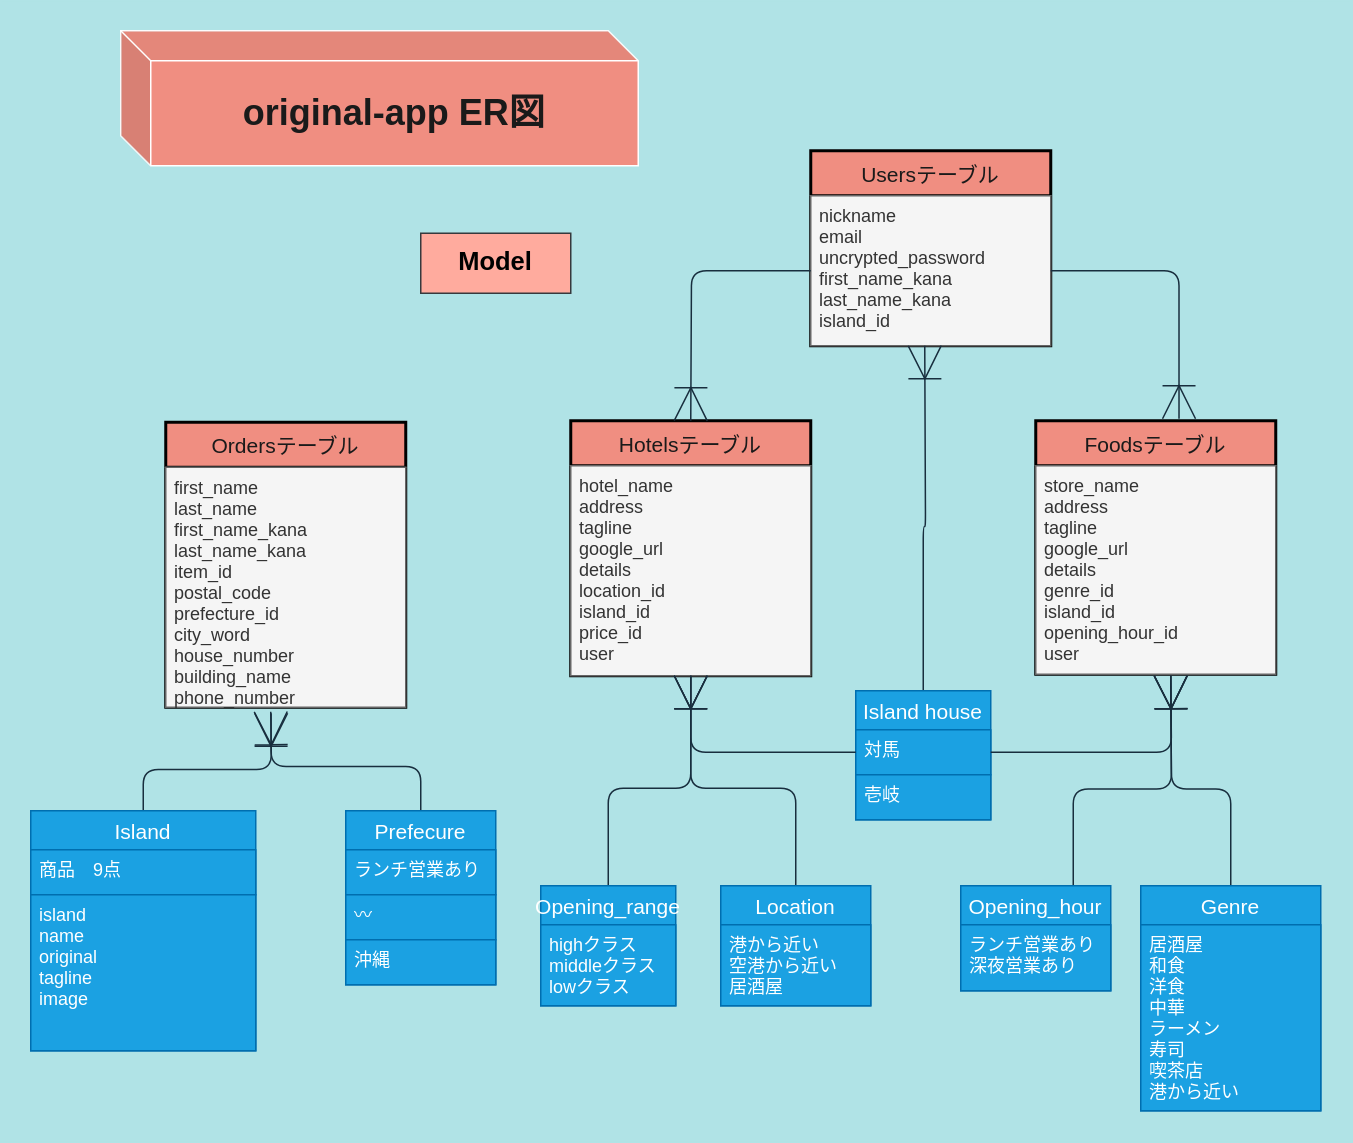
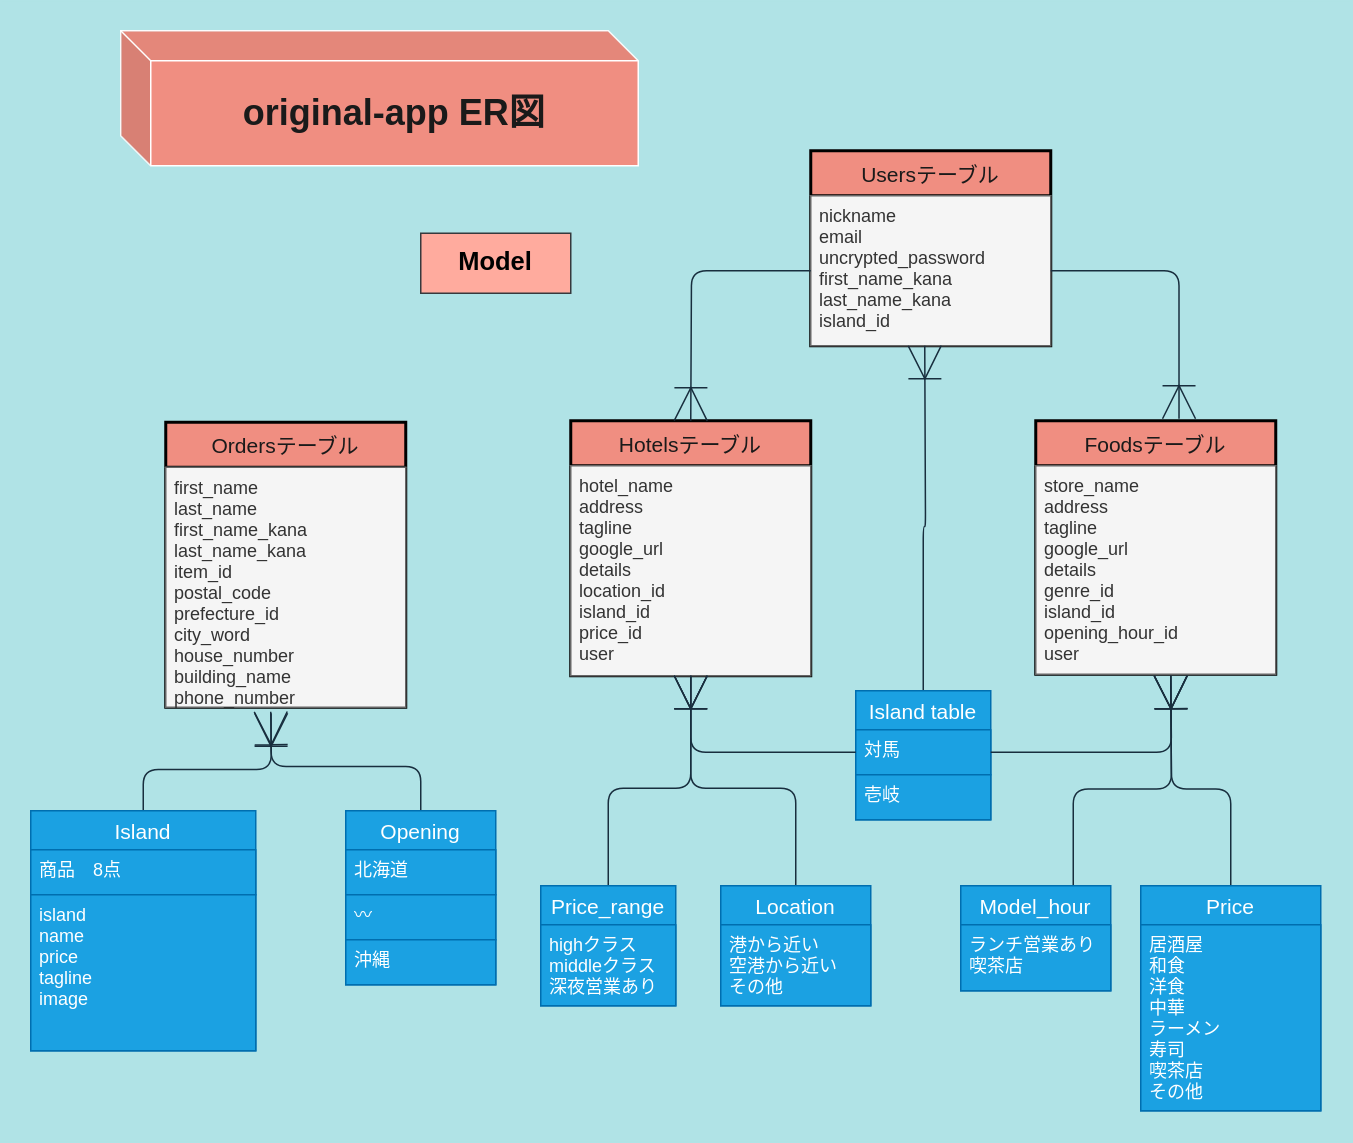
(923, 712) -> (923, 712)
(420, 832) -> (420, 832)
(80, 870) -> (80, 870)
(417, 870) -> (381, 870)
(608, 907) -> (608, 907)
(1035, 907) -> (1035, 907)
(1230, 907) -> (1230, 907)
(65, 915) -> (65, 915)
(594, 945) -> (594, 945)
(774, 945) -> (774, 945)
(1032, 945) -> (1032, 945)
(1176, 945) -> (1176, 945)
